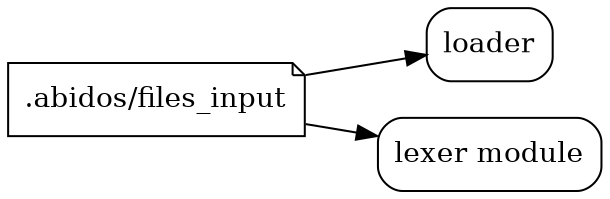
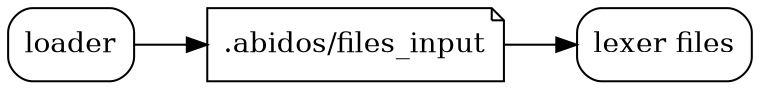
(356, 67) -> (160, 45)
(490, 154) -> (664, 45)
